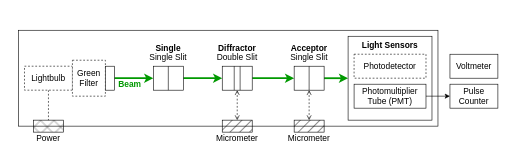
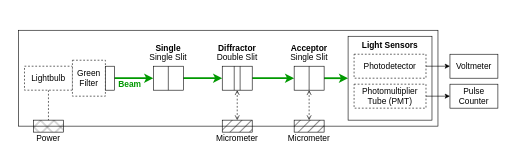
none -> (444, 66)
(390, 96) -> (390, 96)
